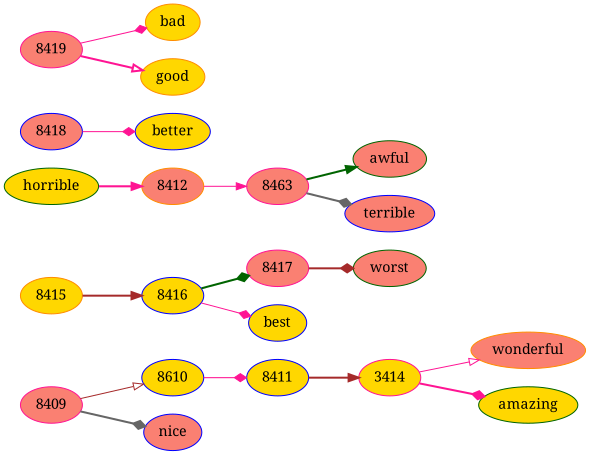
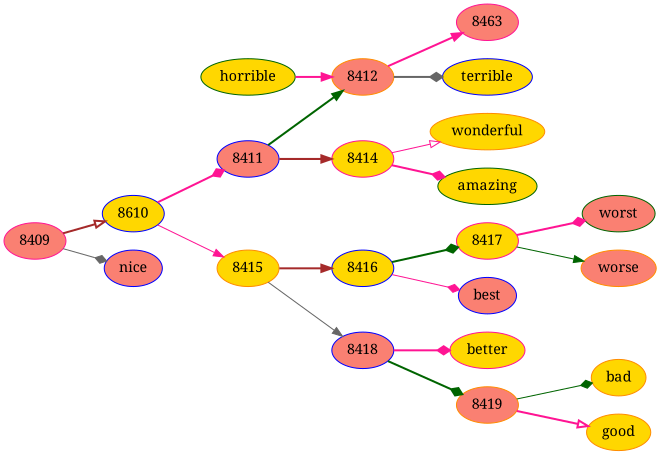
(108, 37) -> (549, 392)
(51, 50) -> (487, 405)
none -> (301, 121)
(103, 132) -> (415, 350)
(173, 132) -> (487, 350)
(390, 159) -> none
(220, 186) -> (420, 52)
(323, 197) -> (412, 77)
(390, 214) -> (487, 77)
none -> (186, 239)
(278, 268) -> (487, 241)
(325, 268) -> (545, 229)
none -> (619, 268)
none -> (301, 306)
(278, 323) -> (487, 296)
(528, 350) -> (487, 132)
none -> (420, 375)
(219, 378) -> (185, 189)
(278, 378) -> (248, 159)
(390, 378) -> (363, 159)
(107, 393) -> (79, 229)
(107, 417) -> (79, 253)
